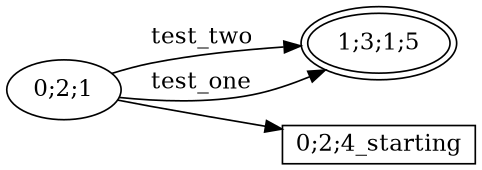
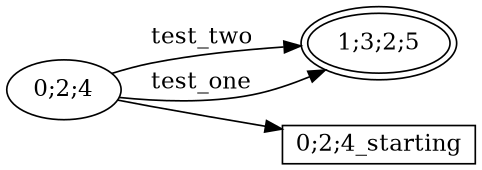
(379, 43) -> (379, 43)
(64, 90) -> (64, 90)
